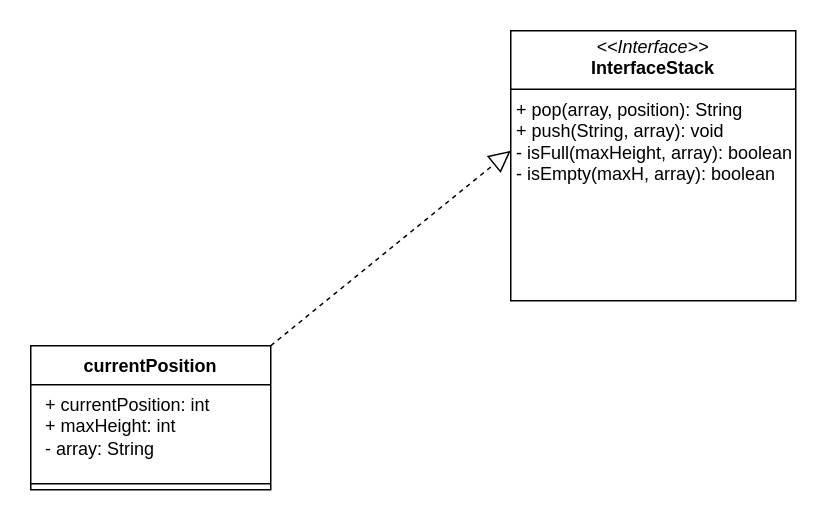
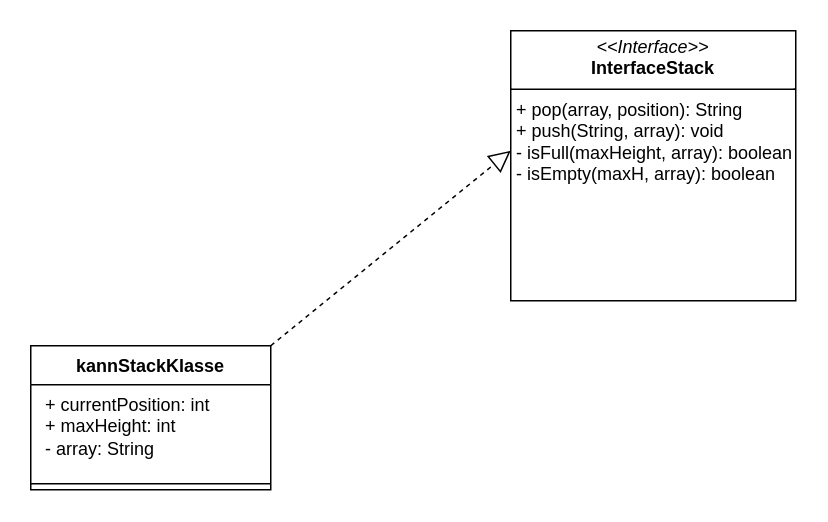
(151, 367) -> (151, 367)
